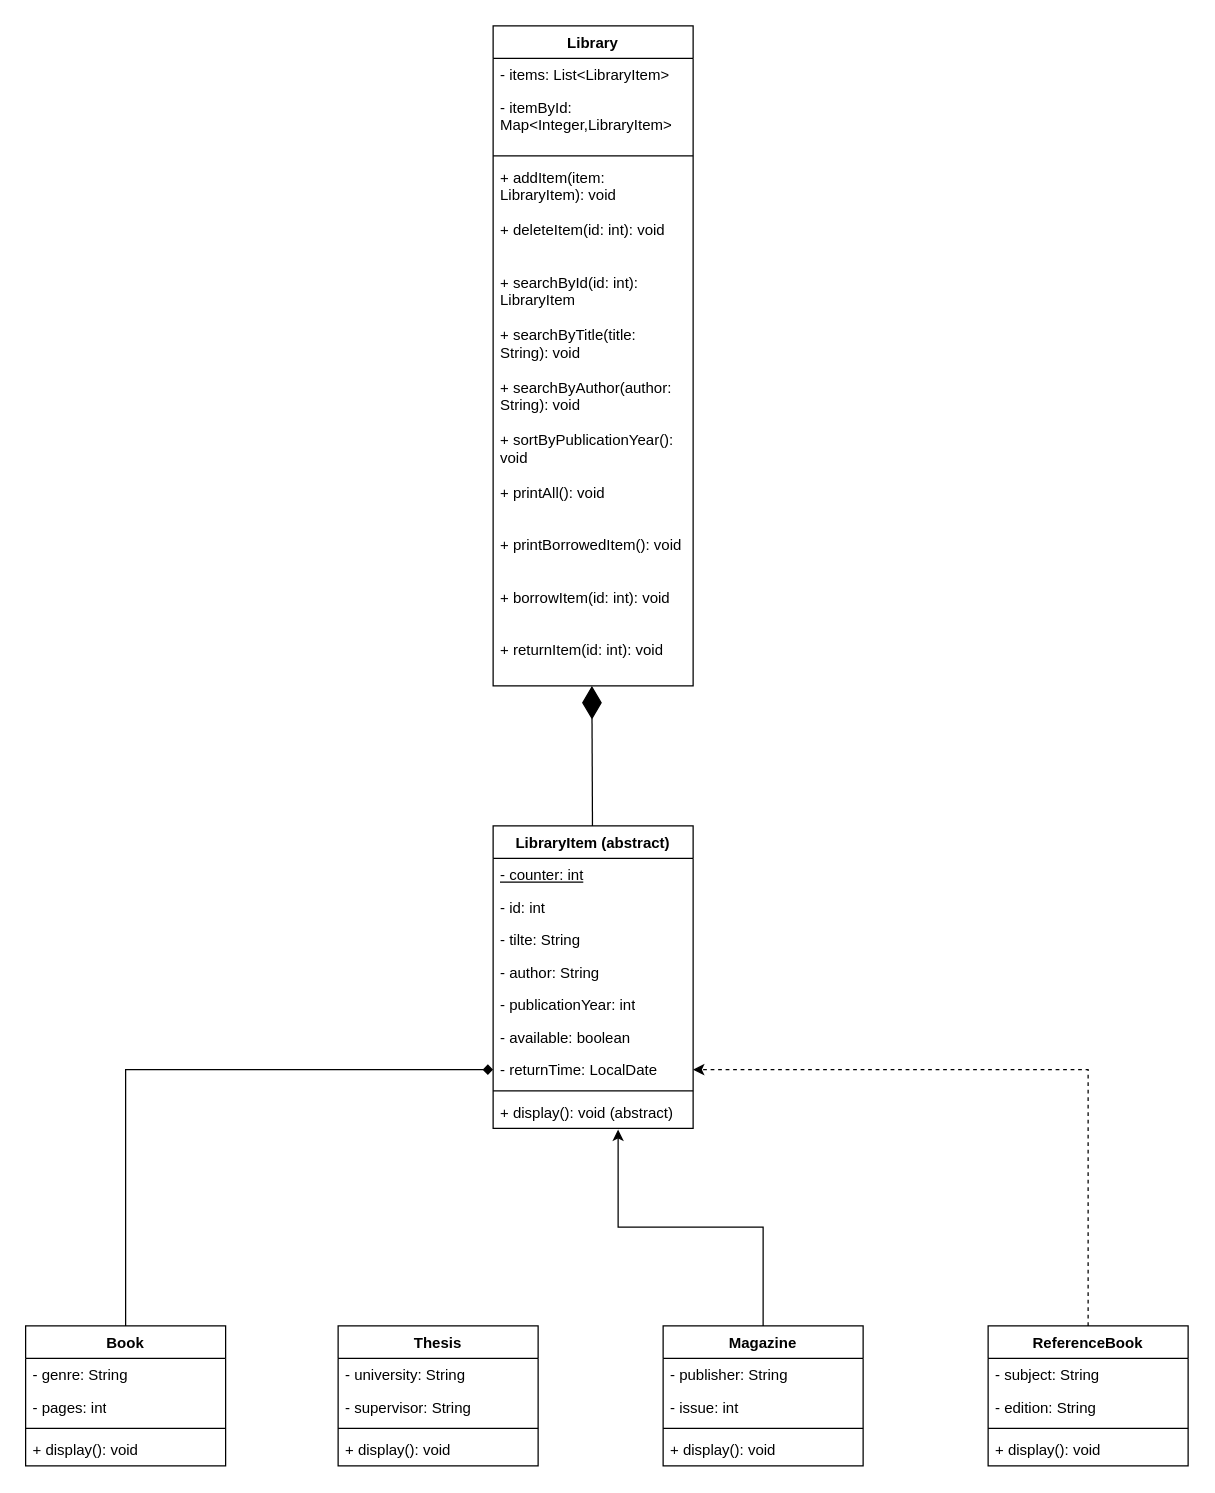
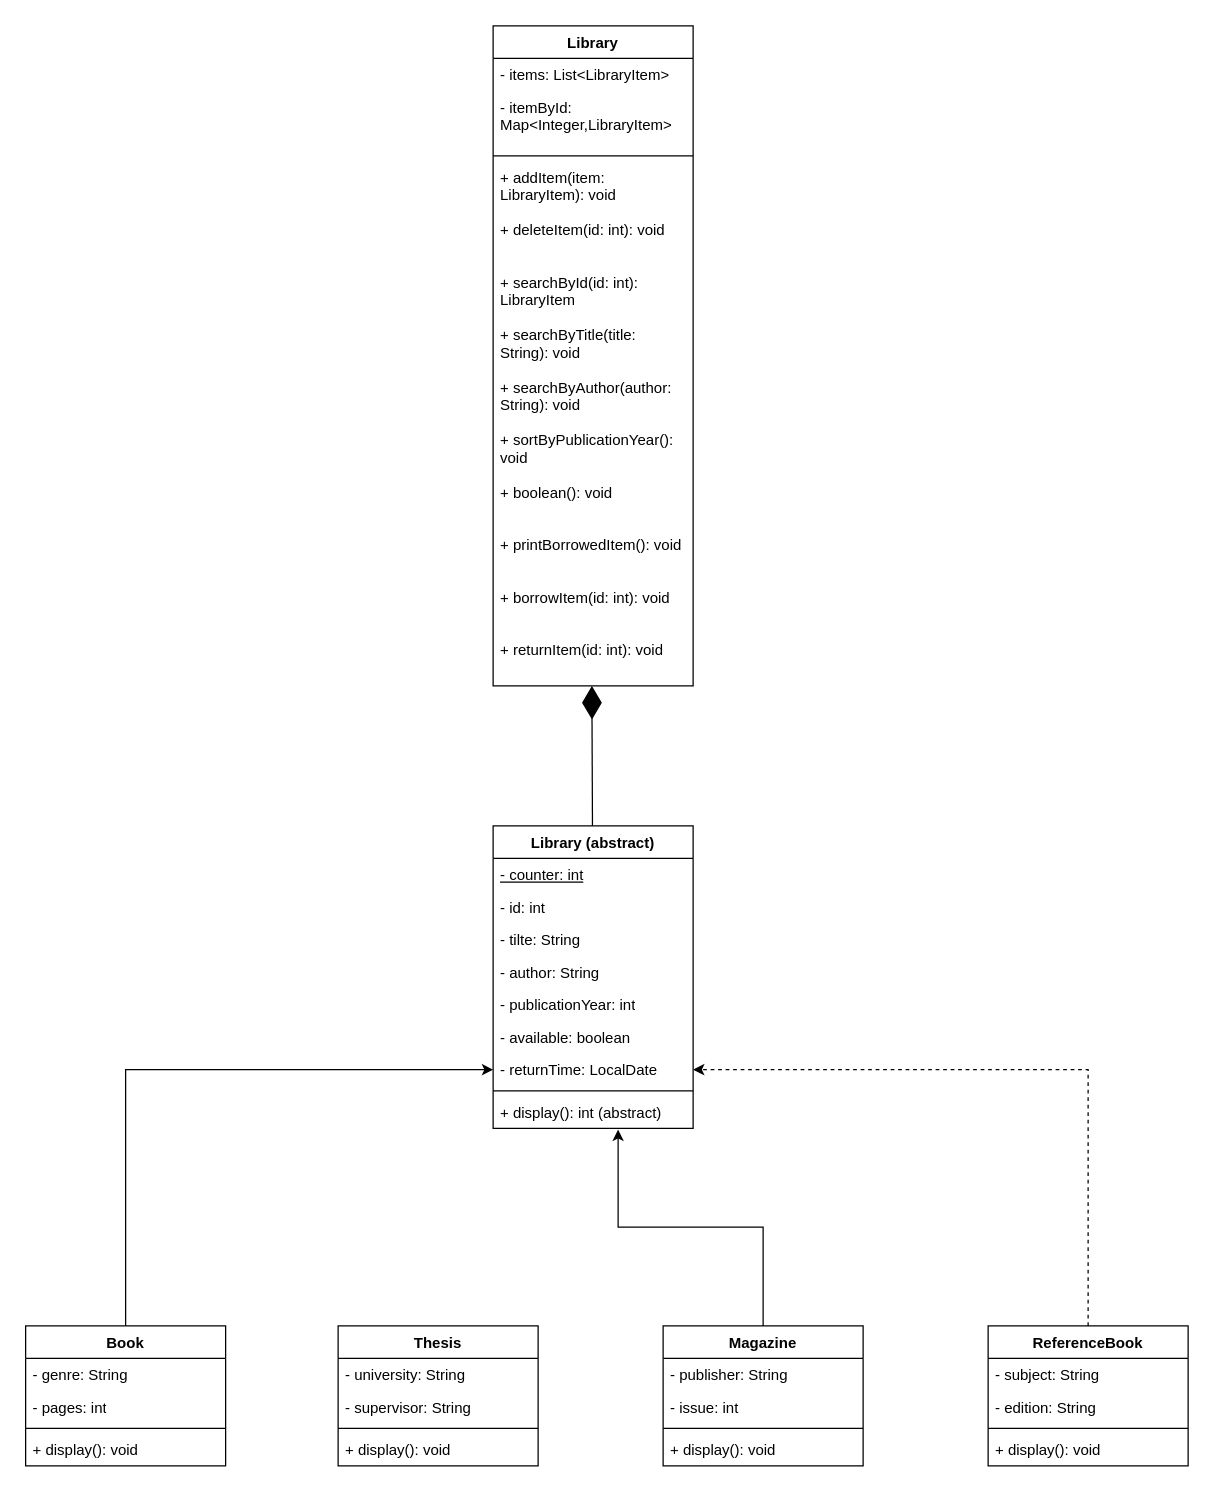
(563, 493) -> (562, 493)
(593, 843) -> (593, 843)
(482, 1069) -> (483, 1069)
(594, 1122) -> (594, 1122)
